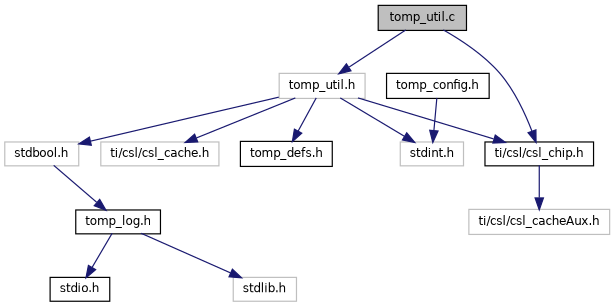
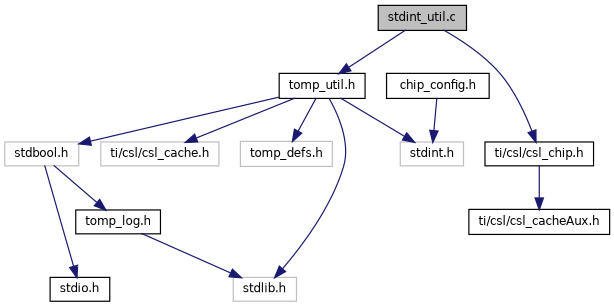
(422, 18) -> (422, 18)
(322, 86) -> (322, 86)
(438, 86) -> (438, 86)
(426, 118) -> (335, 189)
(286, 154) -> (286, 154)
(539, 222) -> (539, 222)
(102, 250) -> (59, 216)
